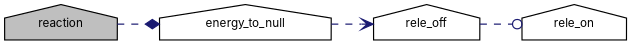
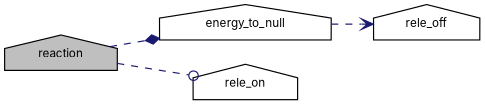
(496, 24) -> (153, 69)
